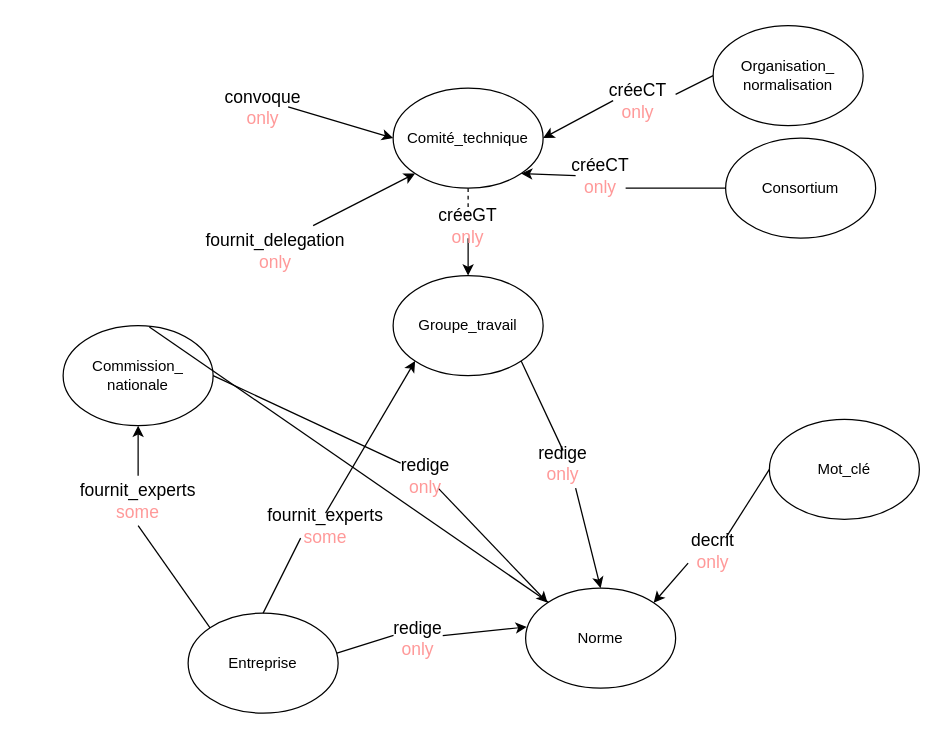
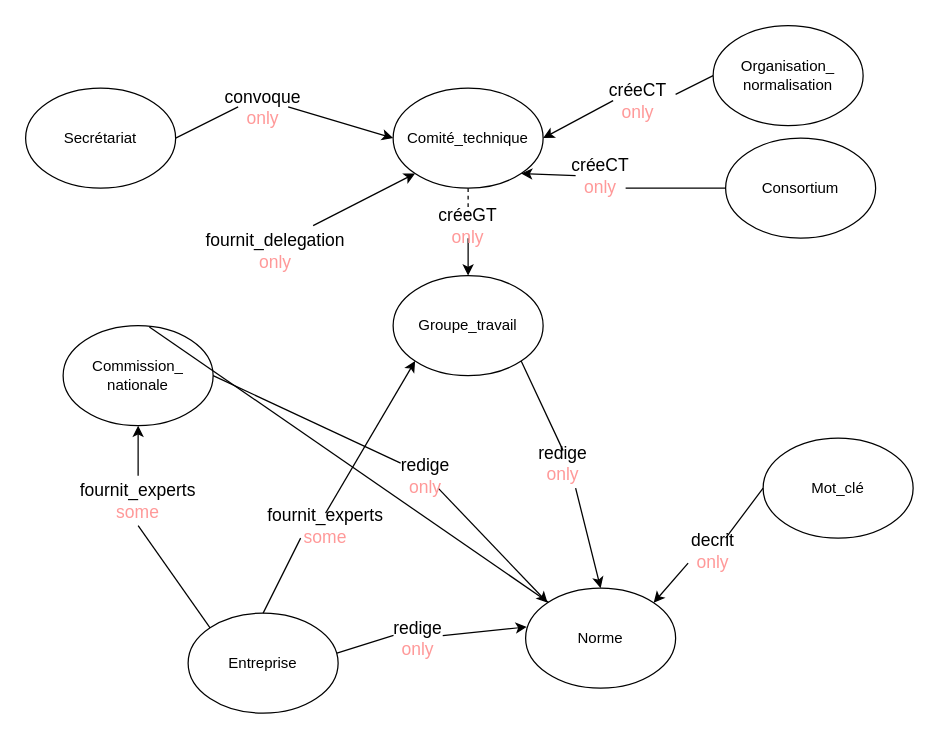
none -> (206, 123)
none -> (101, 138)
(844, 469) -> (838, 488)
